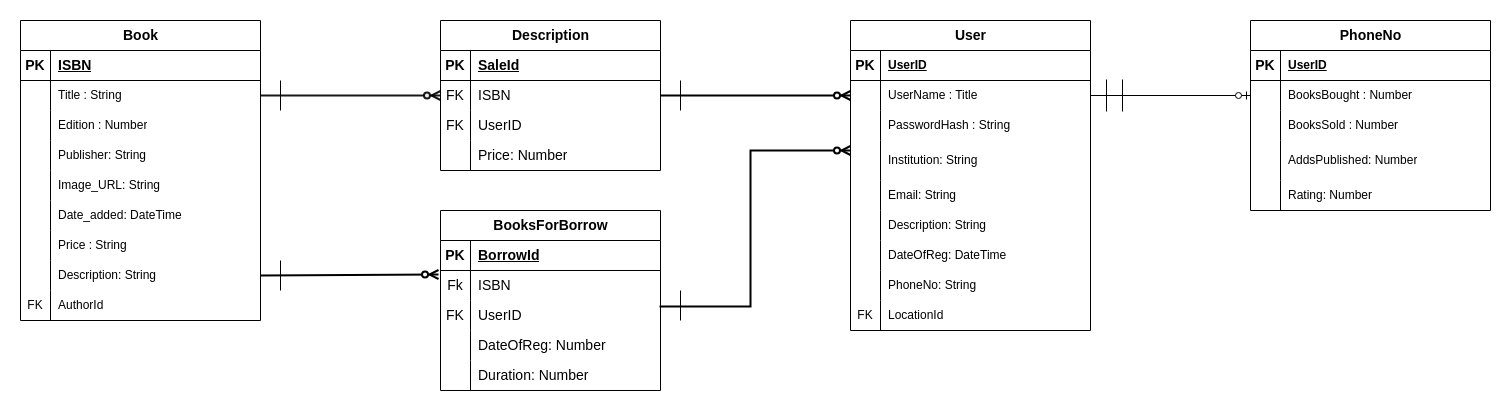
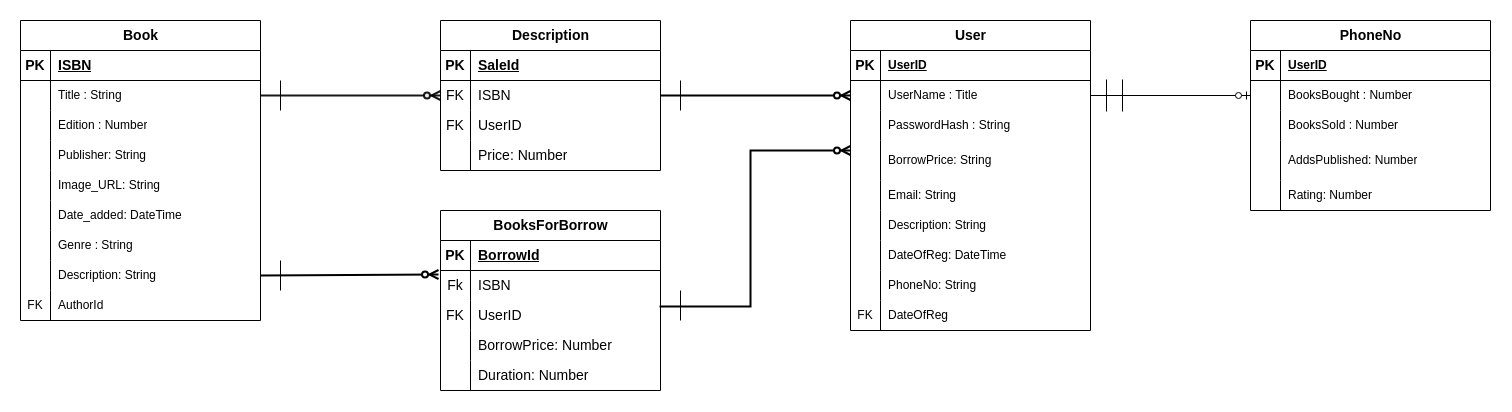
(945, 161) -> (946, 161)
(98, 246) -> (99, 246)
(921, 316) -> (919, 316)
(542, 346) -> (548, 346)
